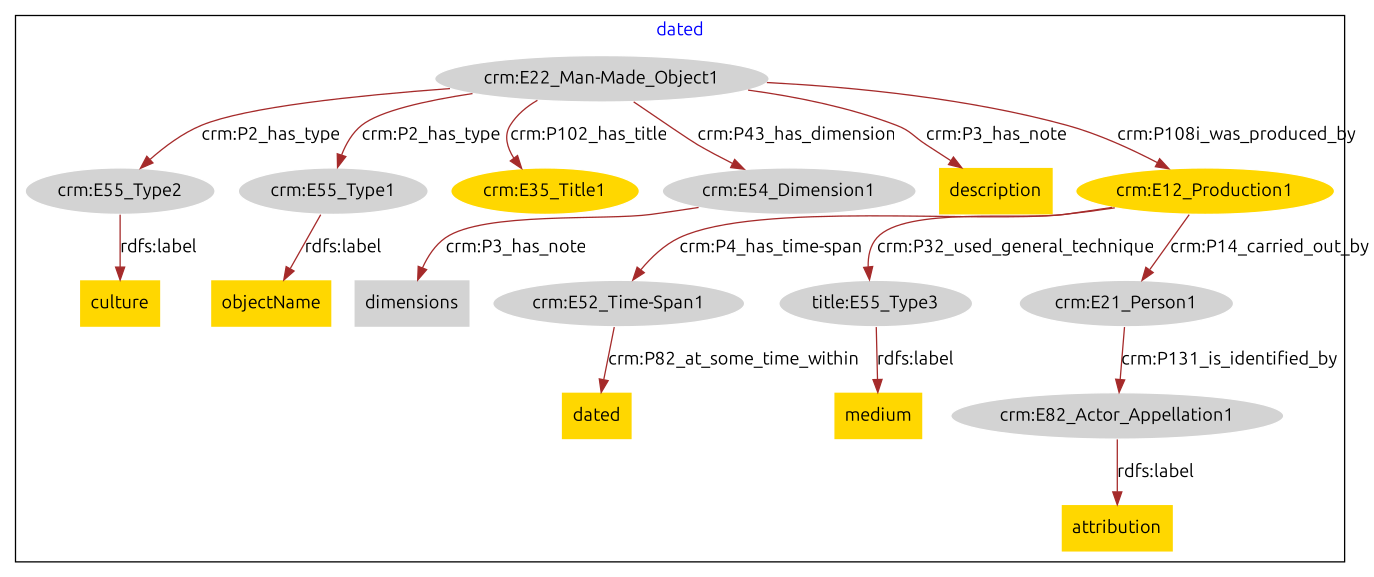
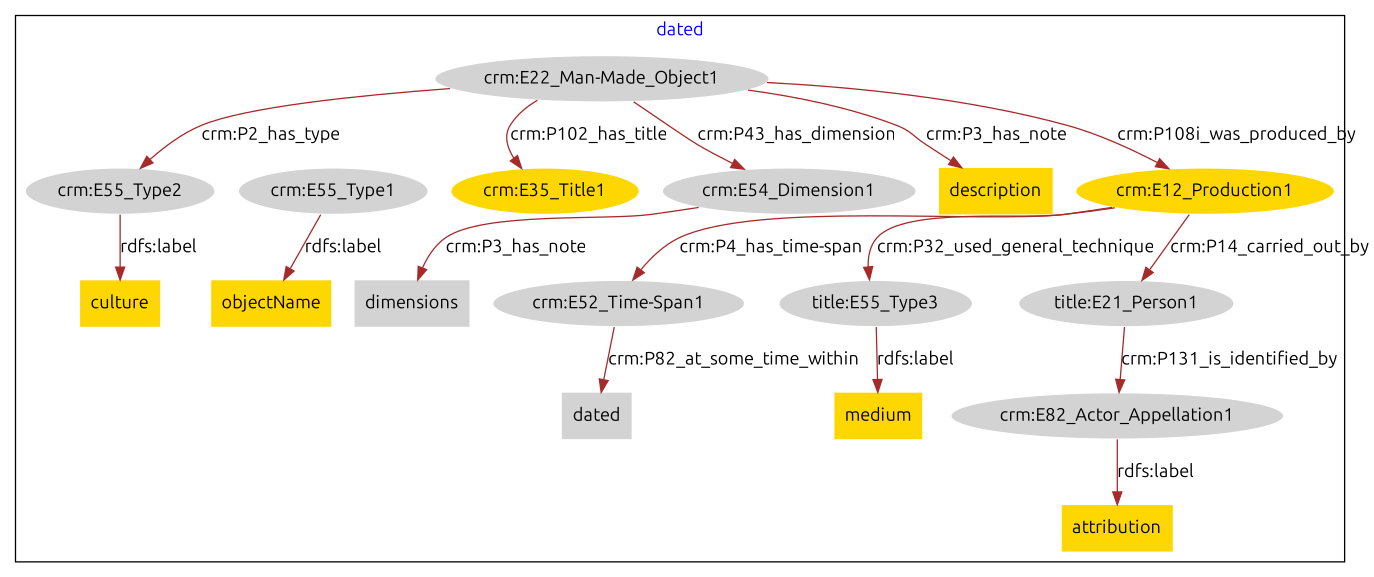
(398, 109) -> none
(1126, 304) -> (1126, 304)
(597, 416) -> (597, 416)
